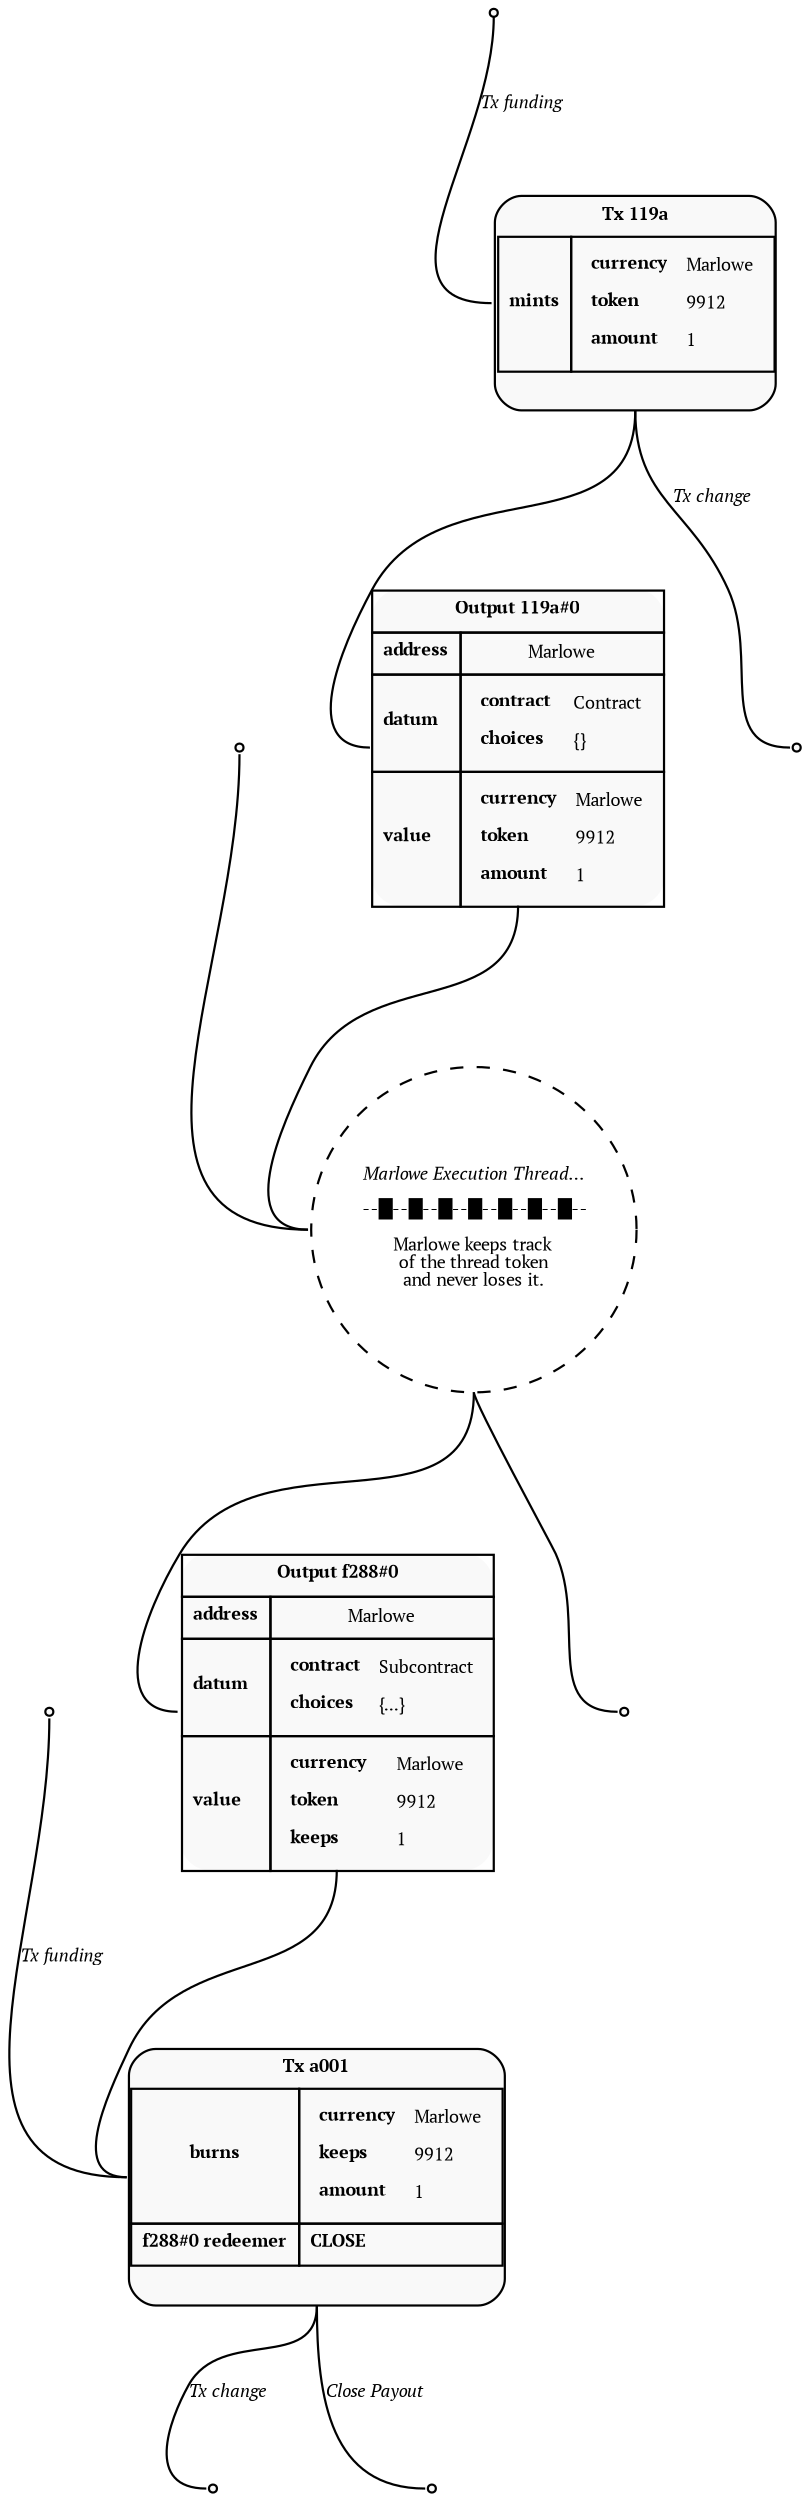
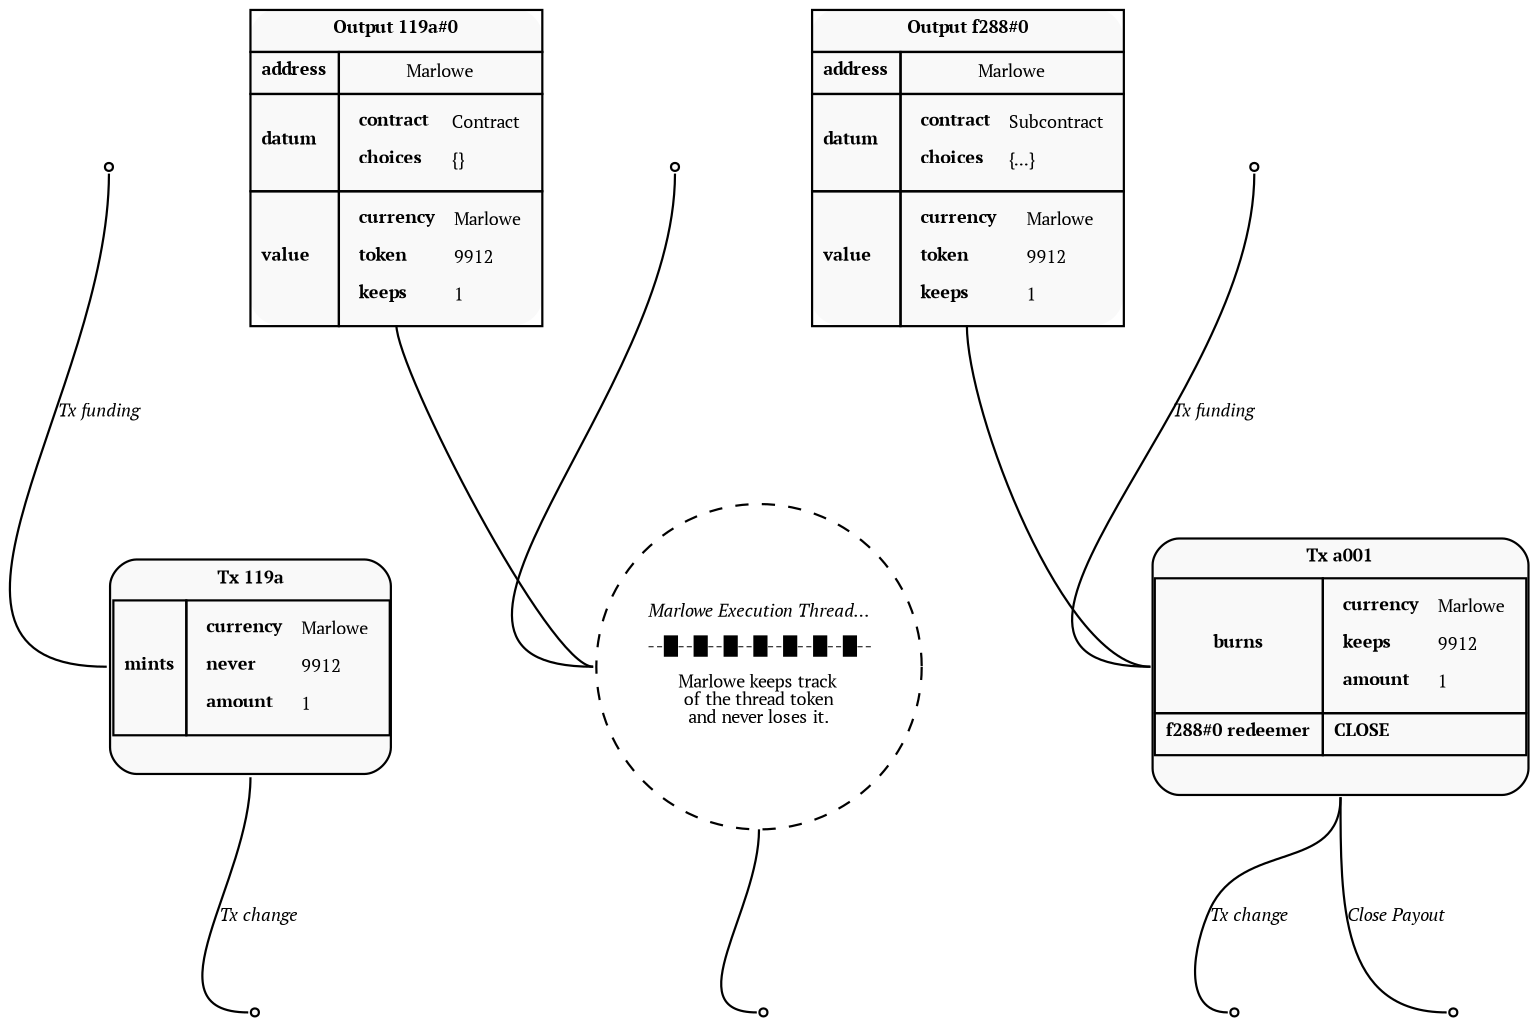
(615, 301) -> (232, 665)
(427, 538) -> none
(515, 874) -> (383, 293)
(247, 1501) -> none
